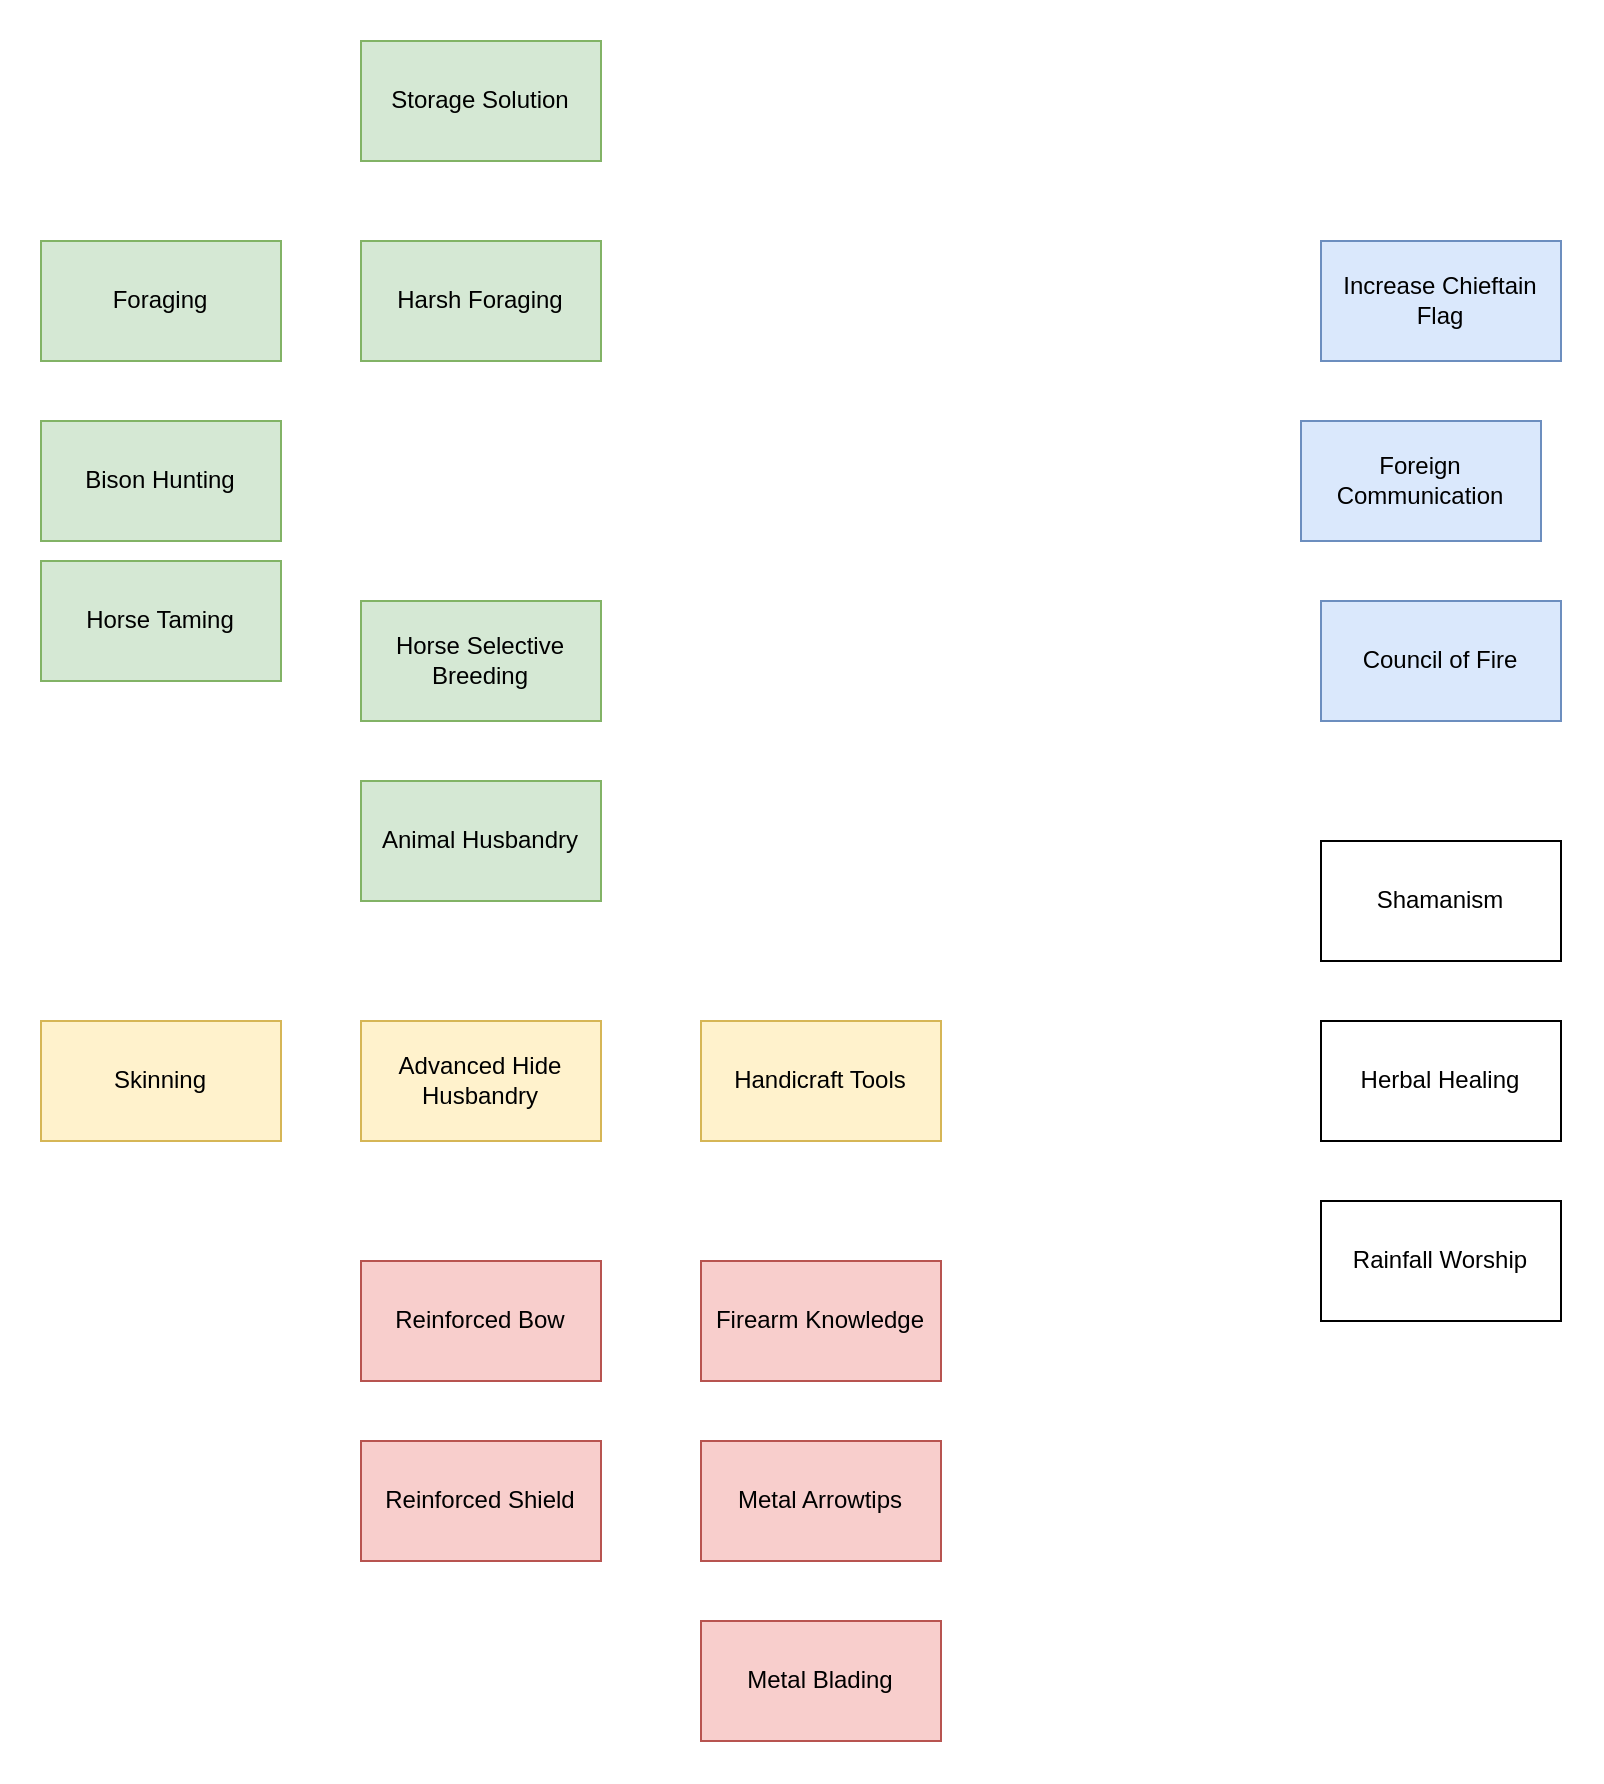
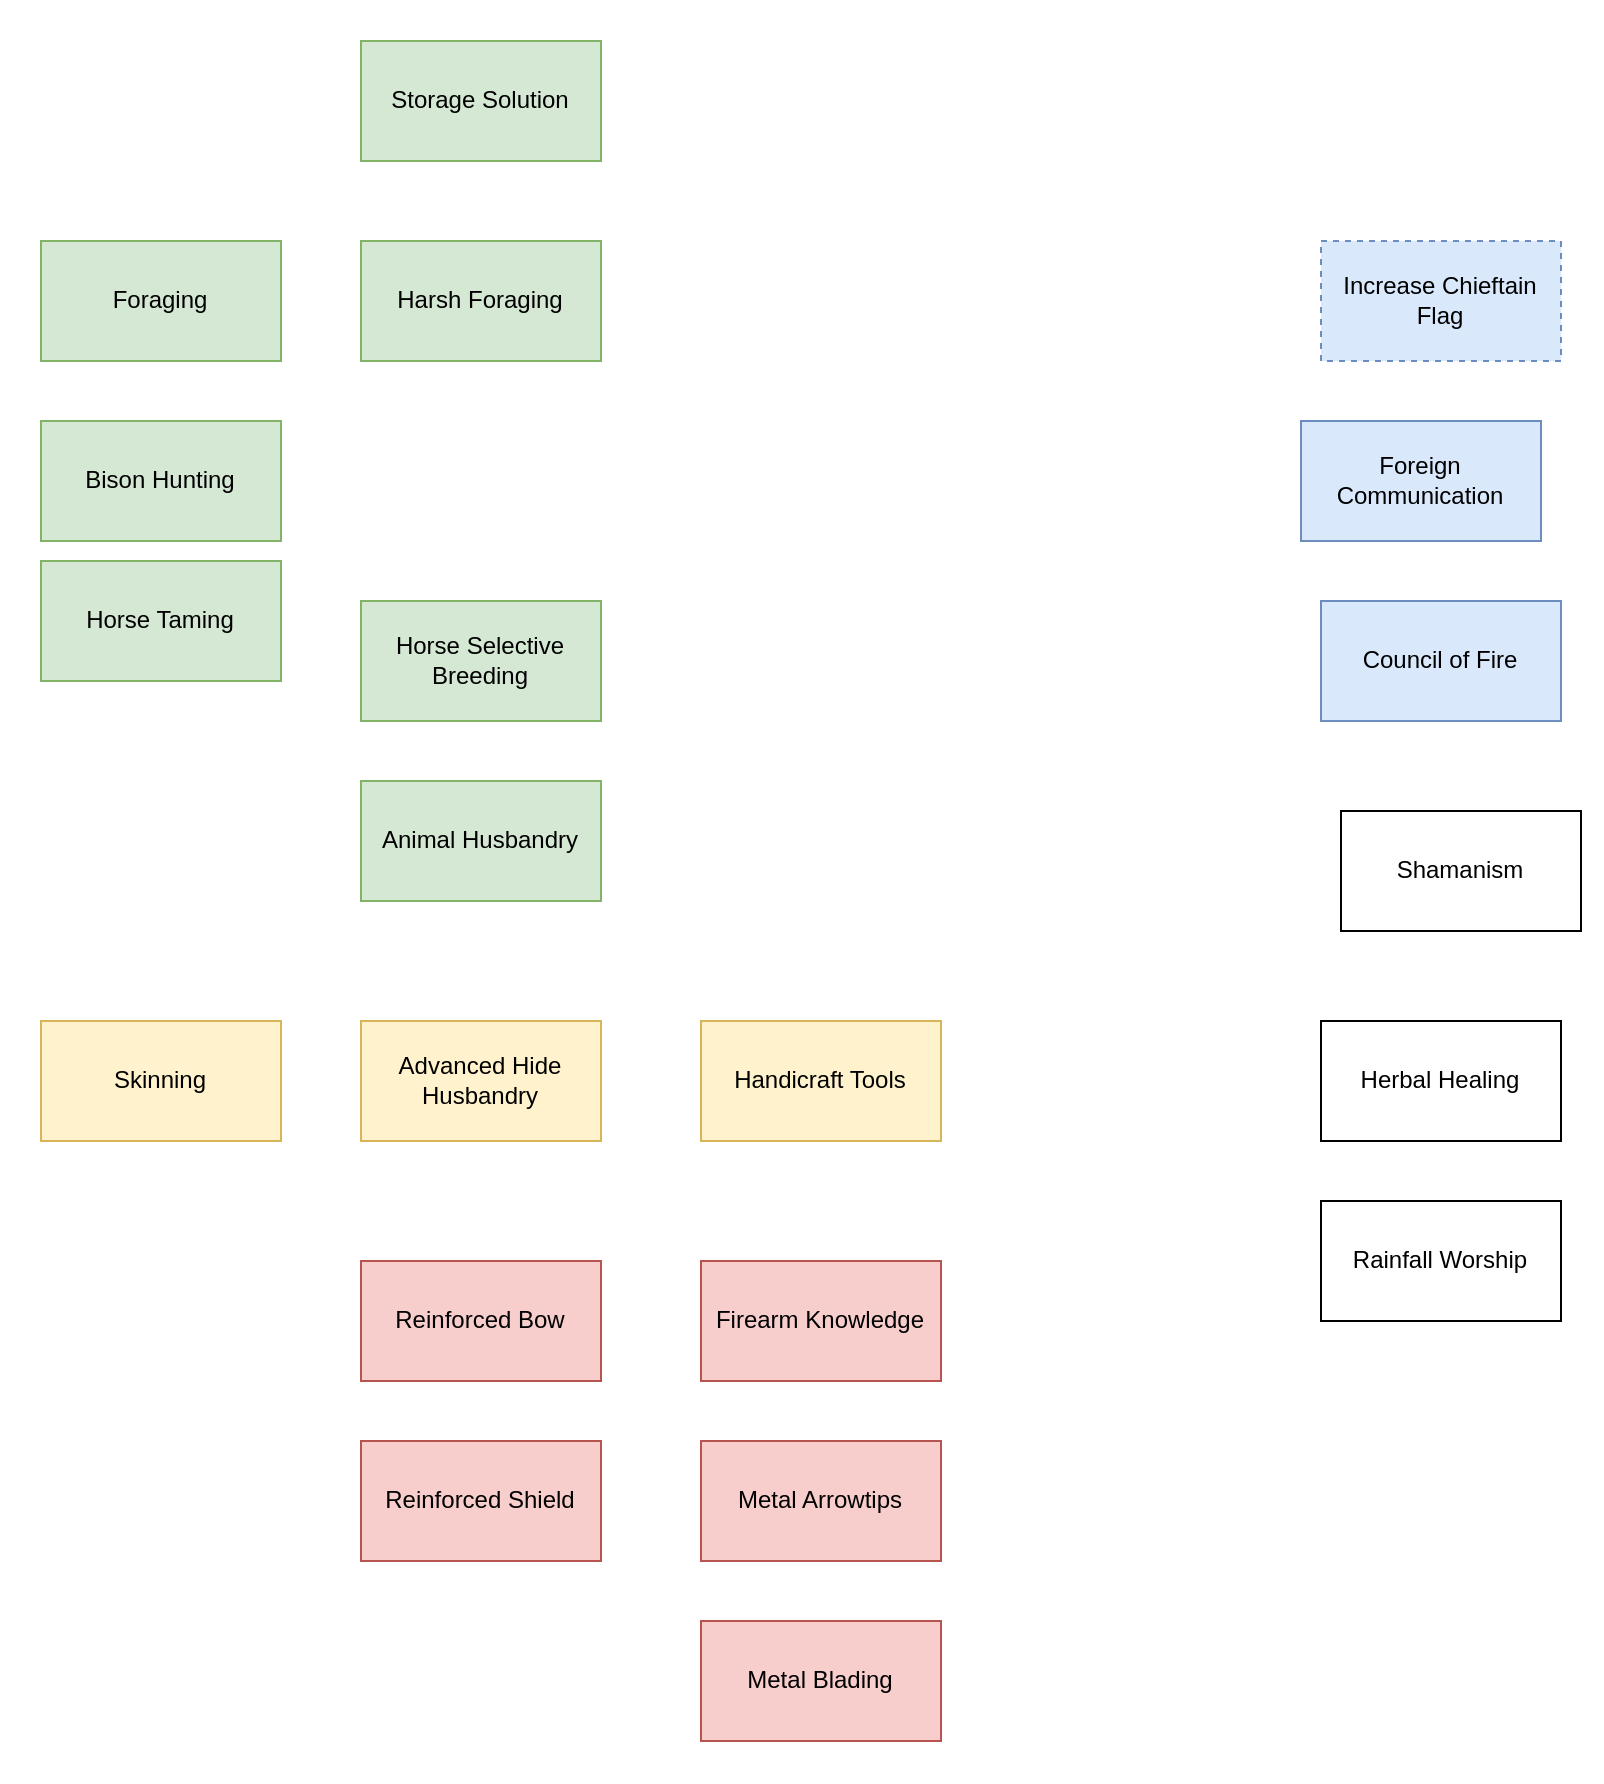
(1441, 301) -> (1441, 301)
(1441, 901) -> (1461, 871)
